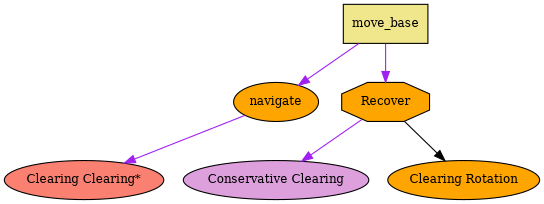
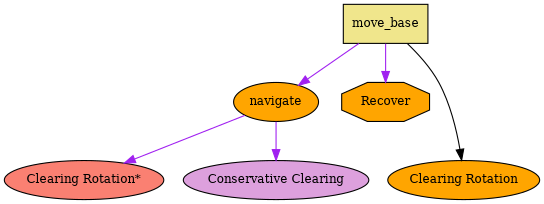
(336, 137) -> (276, 136)
(421, 137) -> (443, 92)
(84, 180) -> (84, 180)
